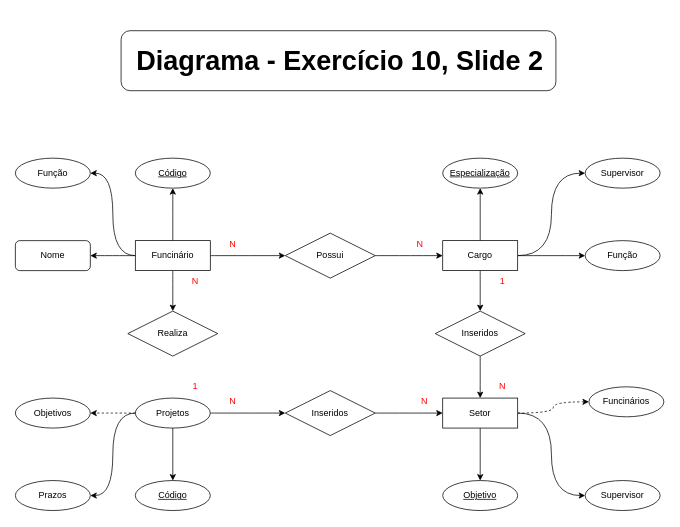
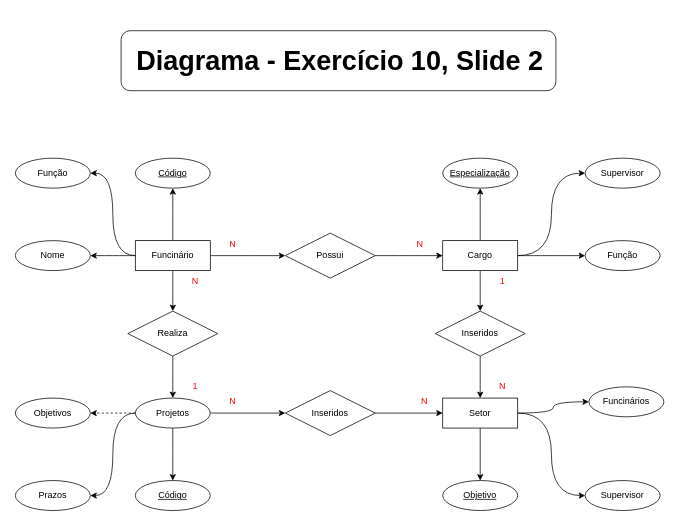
(53, 255) -> (53, 255)
none -> (173, 375)
(556, 404) -> (556, 404)
